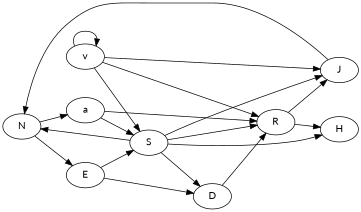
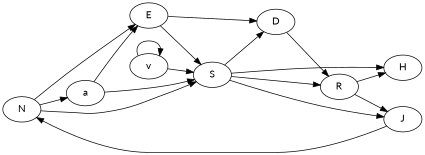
(209, 63) -> none
(177, 88) -> none
(177, 116) -> (113, 56)
(89, 135) -> (117, 110)
